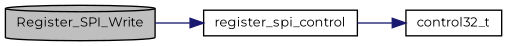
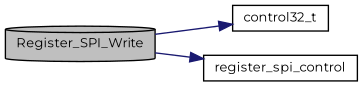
(375, 23) -> (187, 30)
